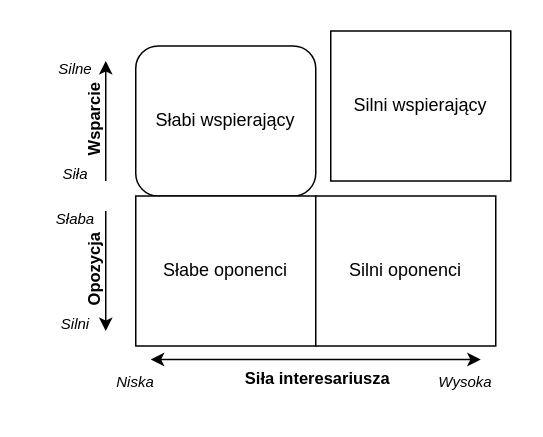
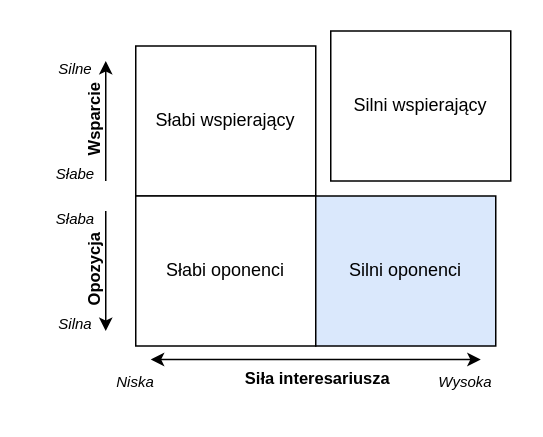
(226, 121) -> (226, 121)
(76, 173) -> (76, 173)
(226, 271) -> (226, 271)
(406, 271) -> (406, 271)
(76, 323) -> (76, 323)
